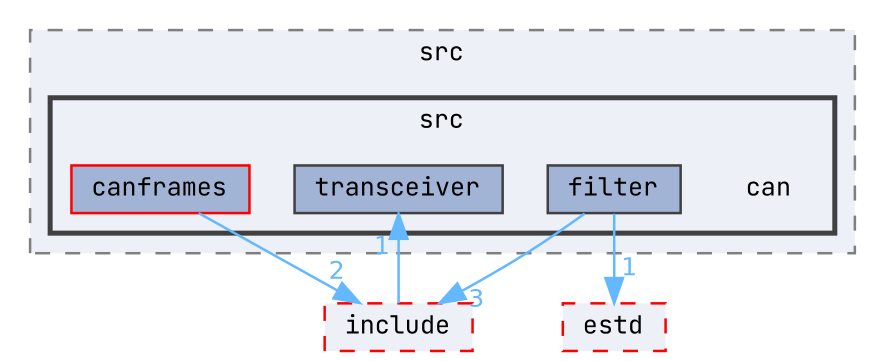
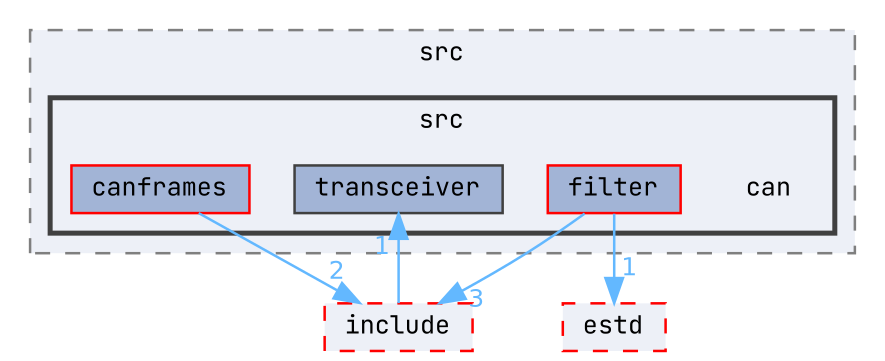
(614, 189) -> (614, 189)
